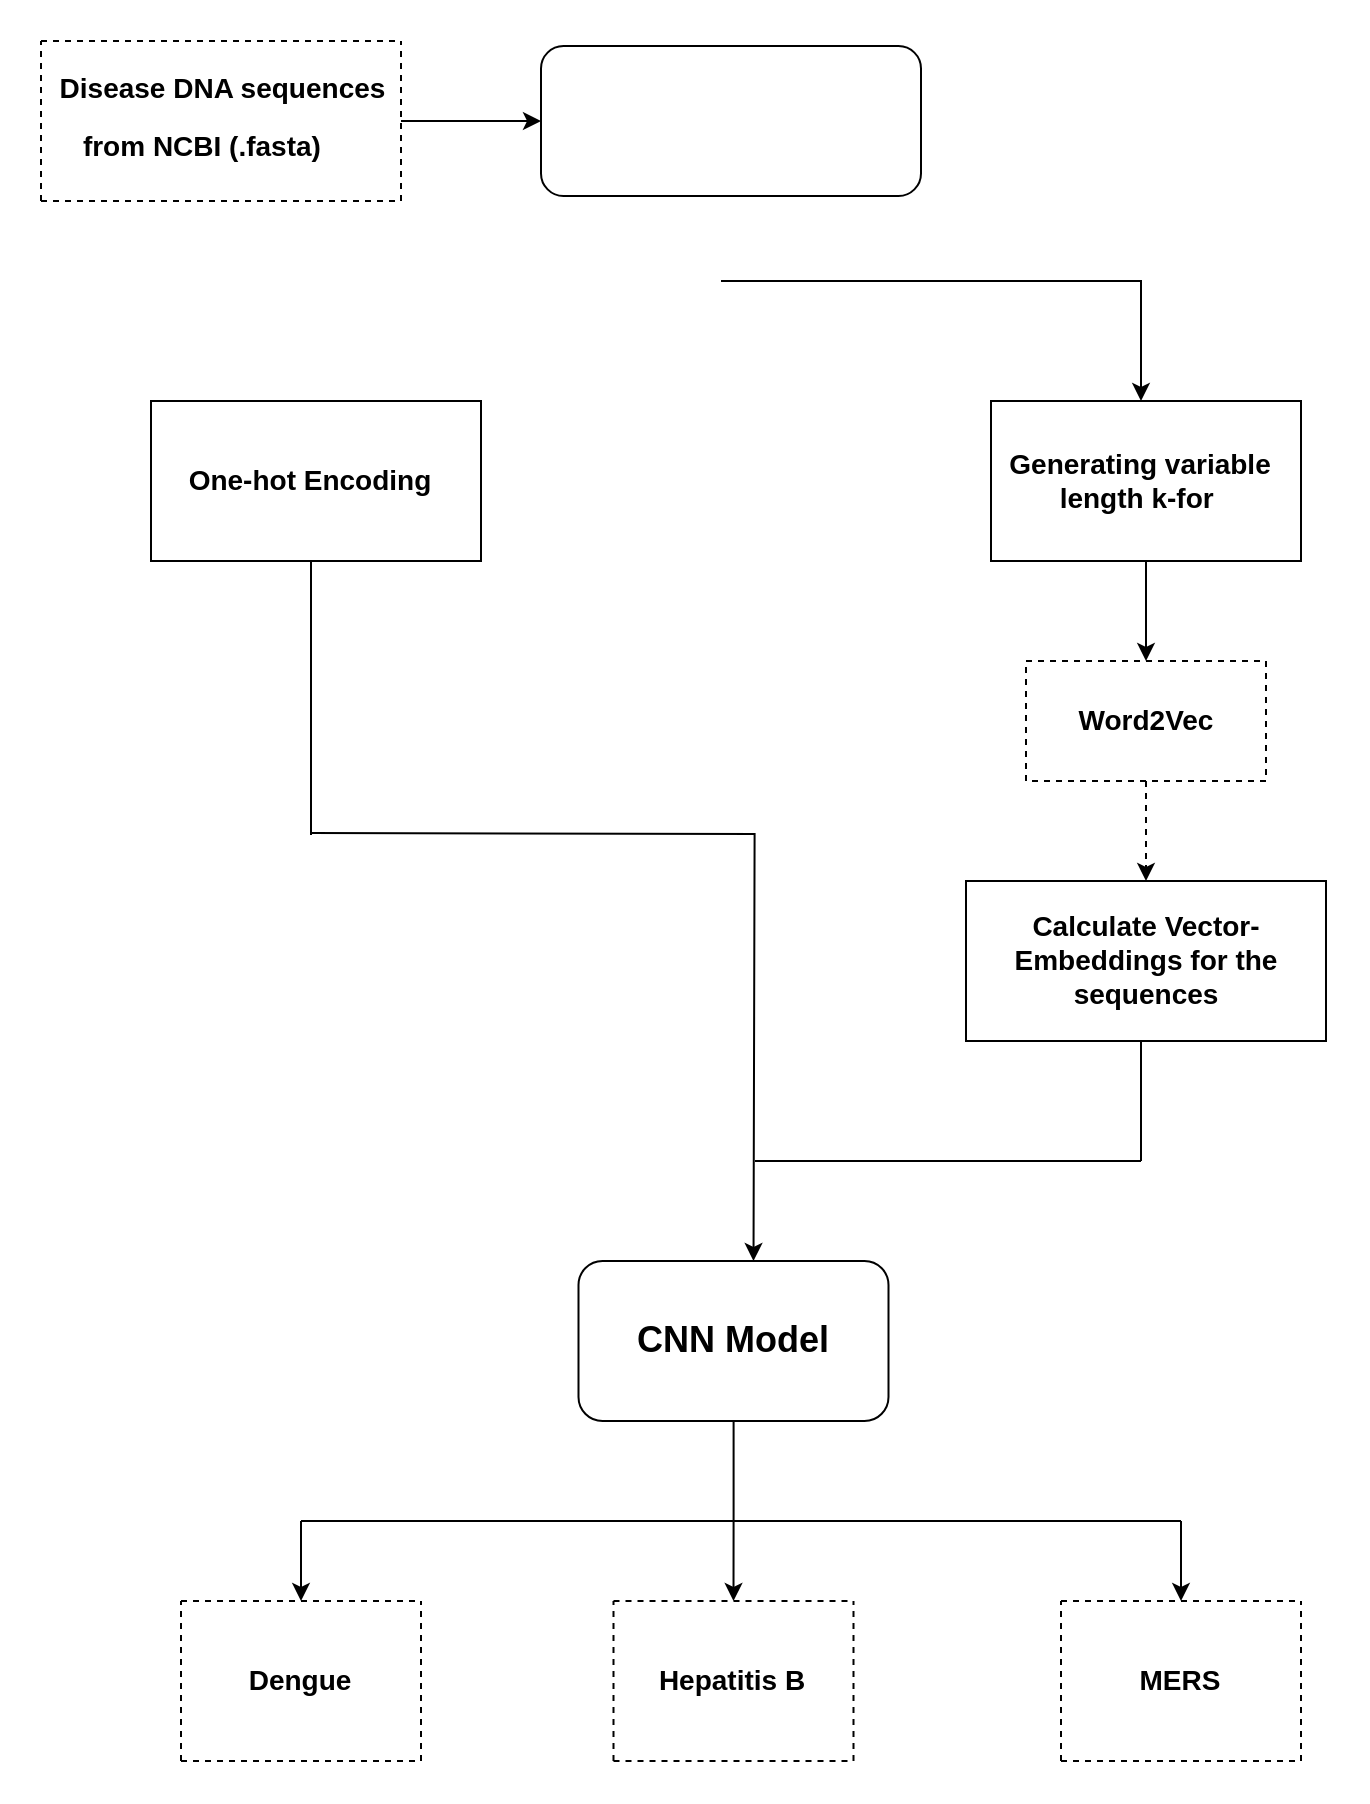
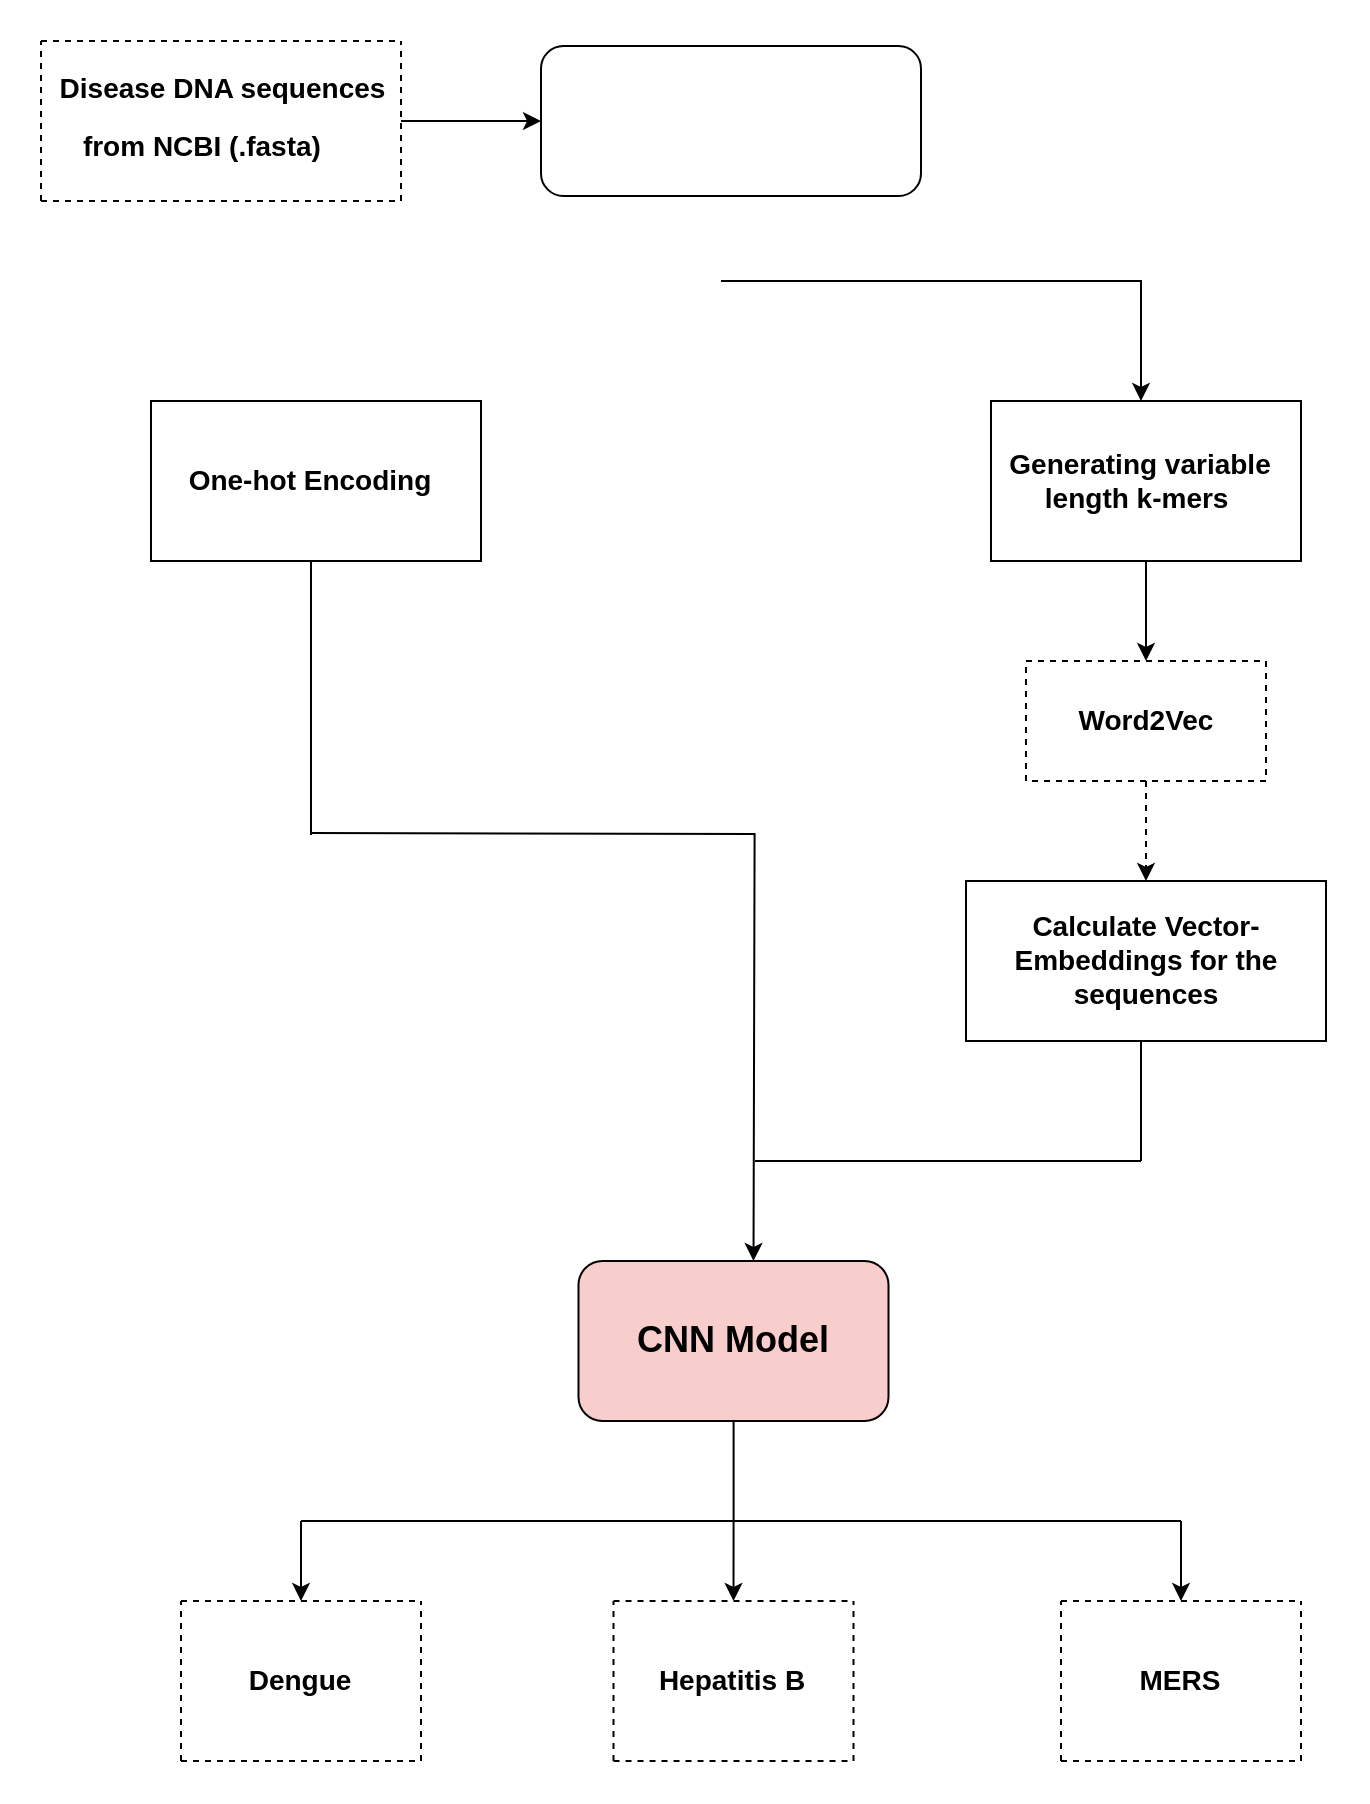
(1141, 481) -> (1141, 481)
(734, 1341) -> (734, 1341)
